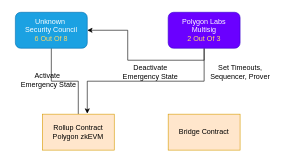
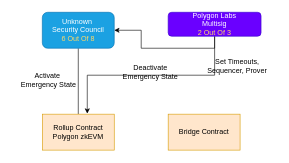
(51, 30) -> (78, 30)
(204, 30) -> (215, 24)
(240, 72) -> (237, 66)
